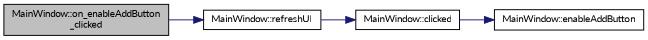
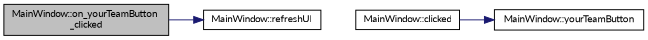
(86, 20) -> (86, 20)
(333, 20) -> none
(569, 20) -> (569, 20)
